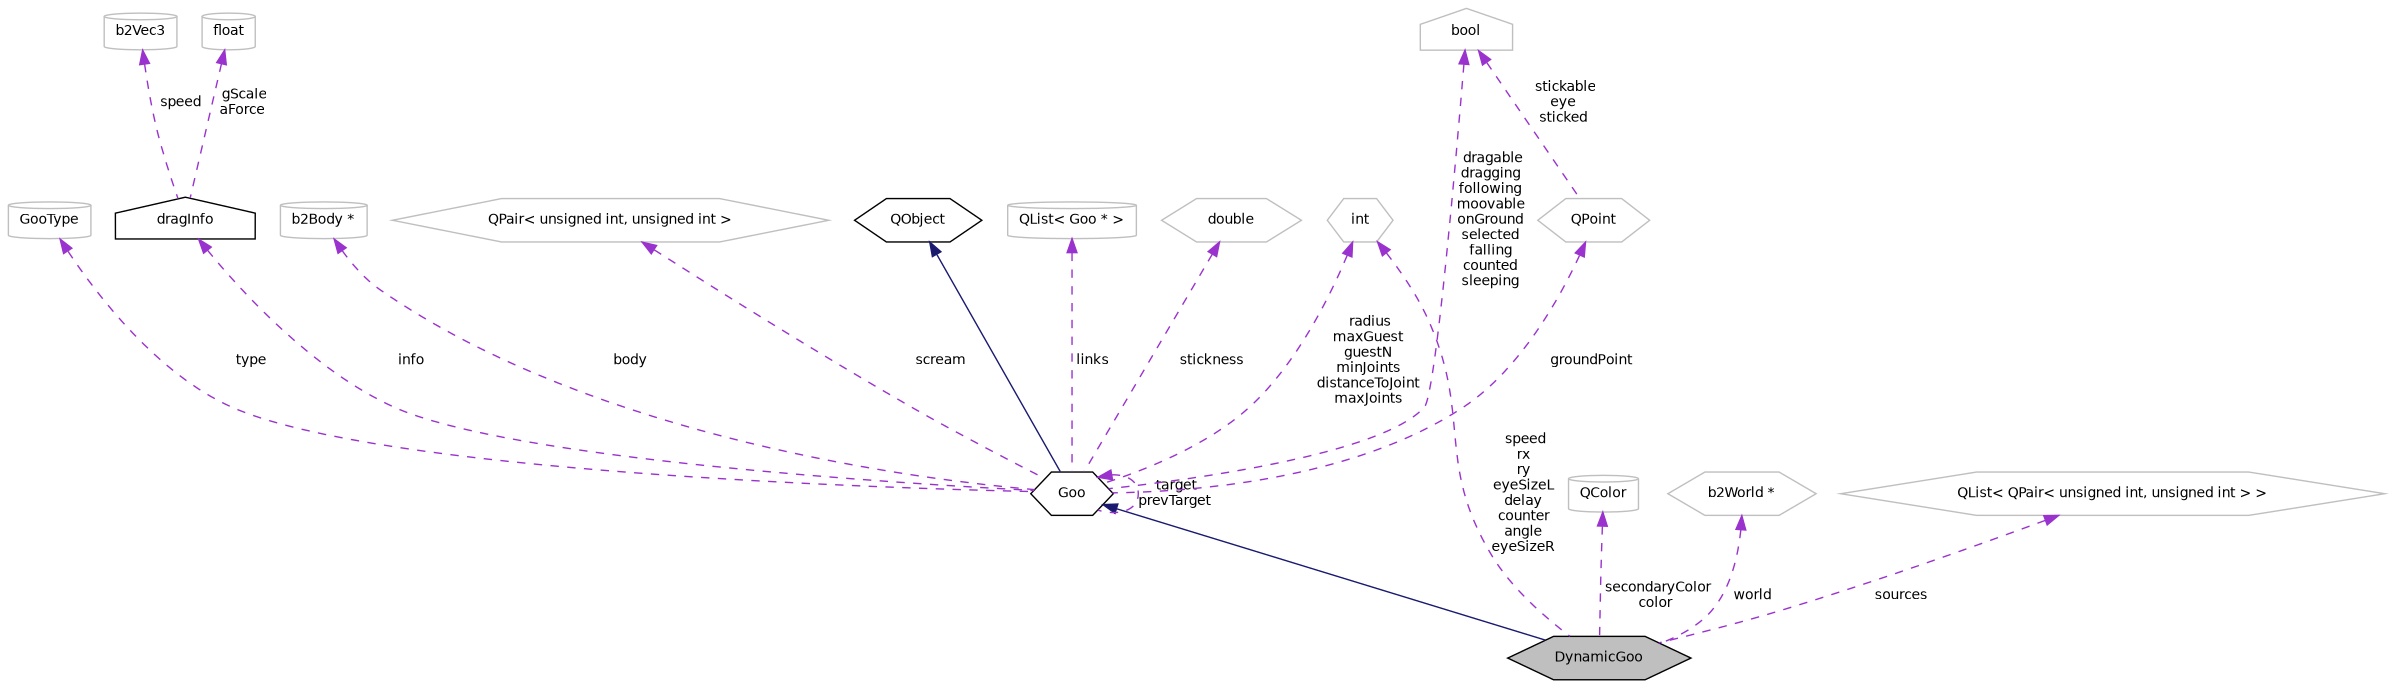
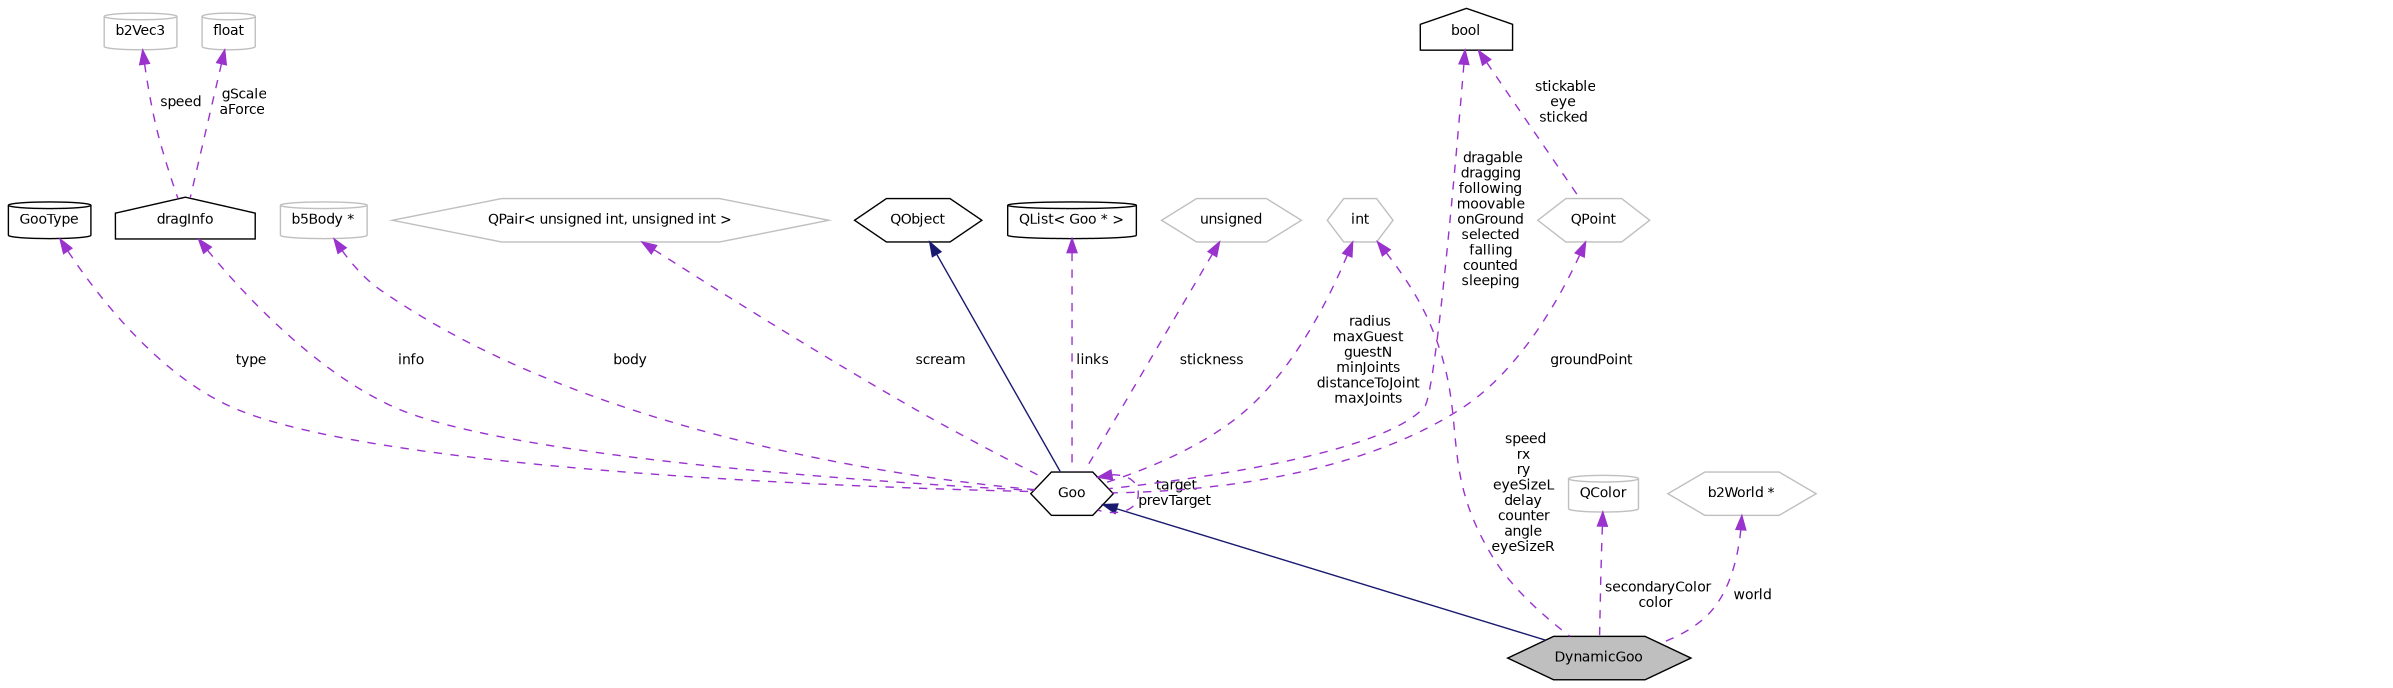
(1466, 31) -> (1466, 31)
(50, 220) -> (50, 220)
(324, 220) -> (324, 220)
(1072, 220) -> (1072, 220)
(1231, 220) -> (1231, 220)
(2113, 494) -> none
